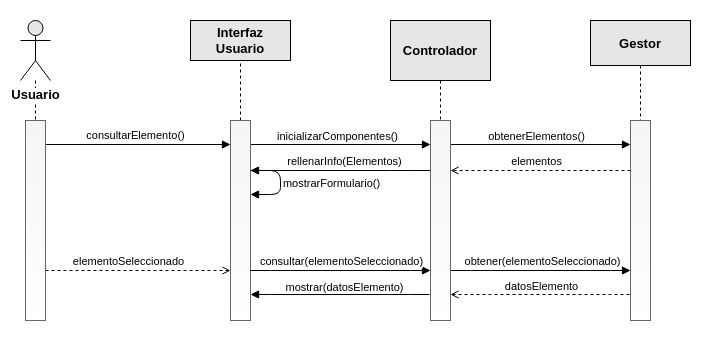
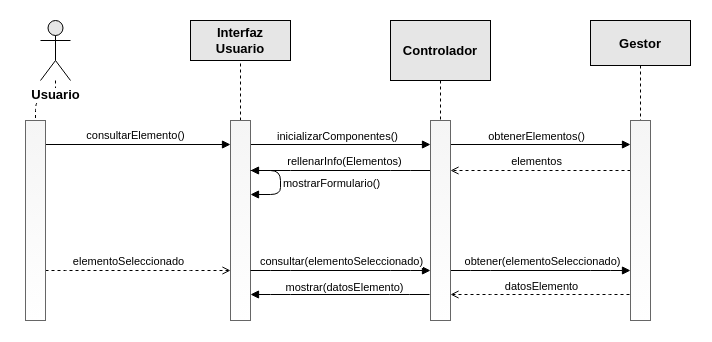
(36, 51) -> (56, 51)
